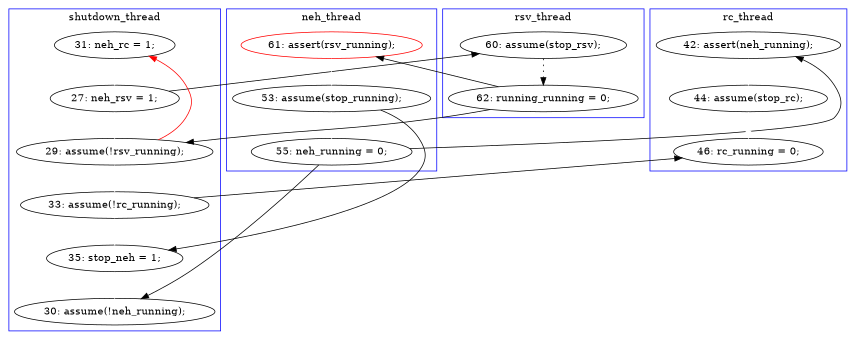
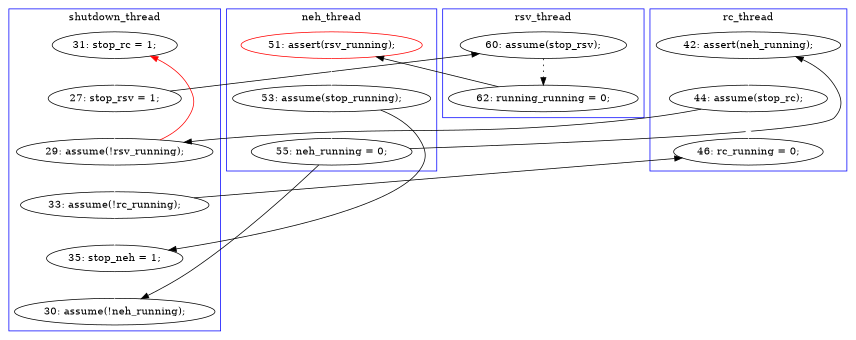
(115, 45) -> (115, 45)
(332, 45) -> (332, 45)
(115, 98) -> (115, 98)
(342, 128) -> (447, 130)
